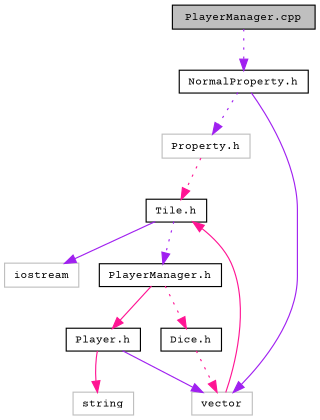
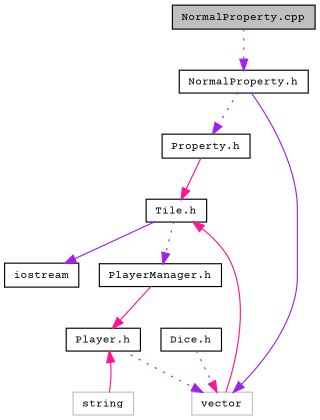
(244, 17) -> (244, 17)
(206, 146) -> (206, 146)
(194, 174) -> (194, 174)
(42, 275) -> (42, 275)
(173, 302) -> none
(96, 366) -> (111, 377)
(158, 369) -> (158, 369)
